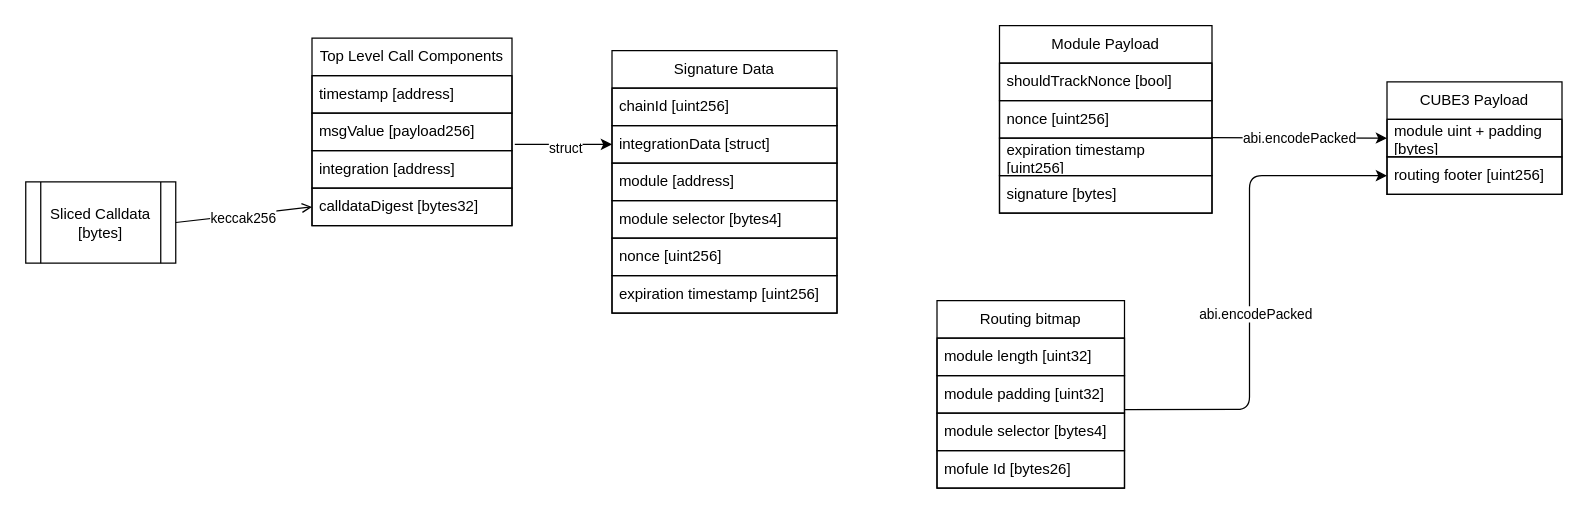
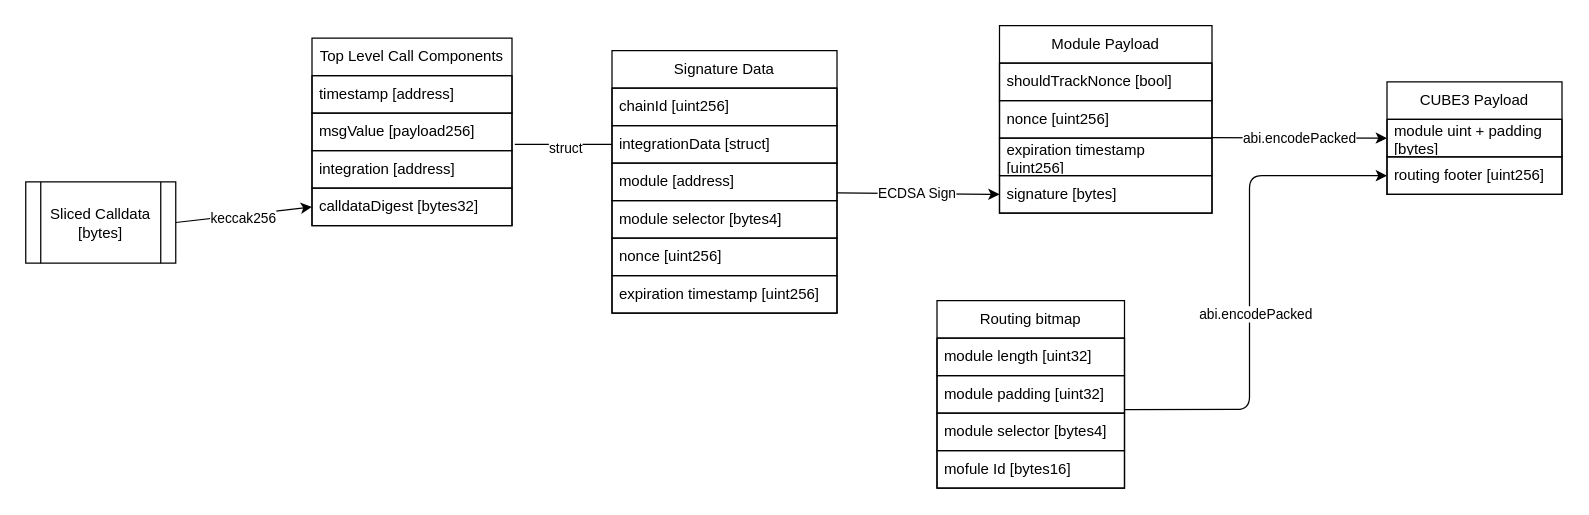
(602, 144) -> (604, 144)
none -> (914, 194)
(304, 208) -> (302, 208)
(1018, 469) -> (1018, 469)
